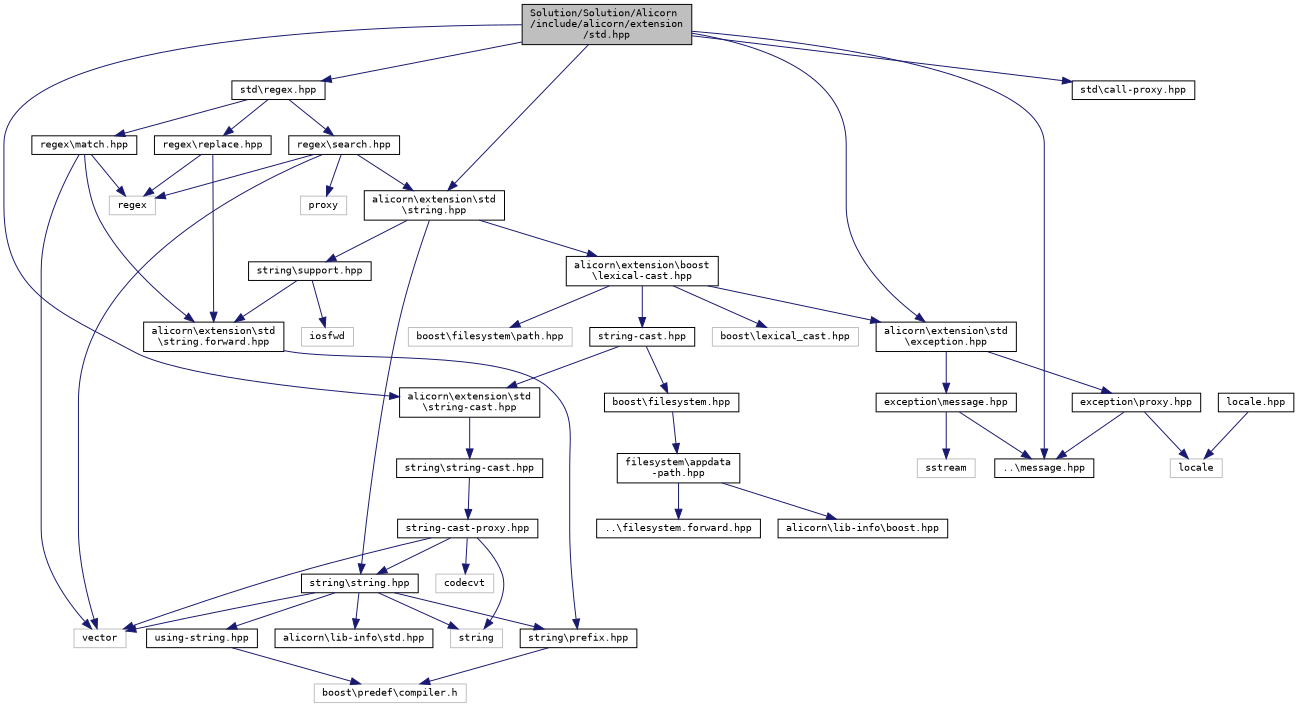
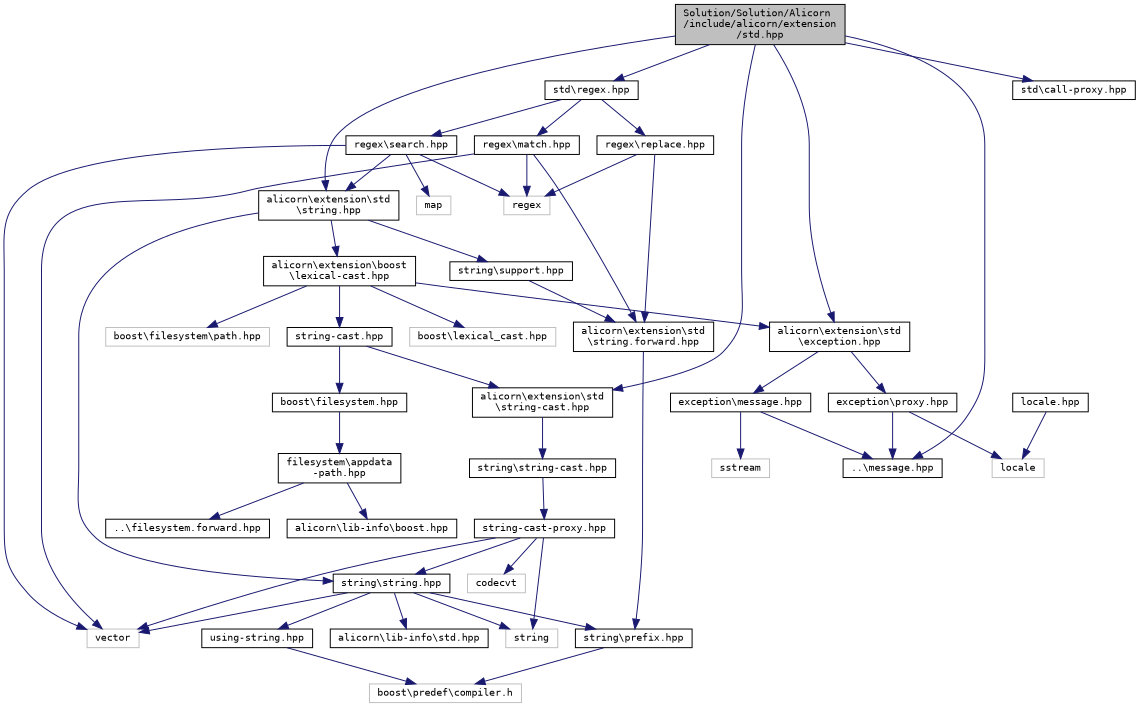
(324, 205) -> (434, 205)
(328, 337) -> none
